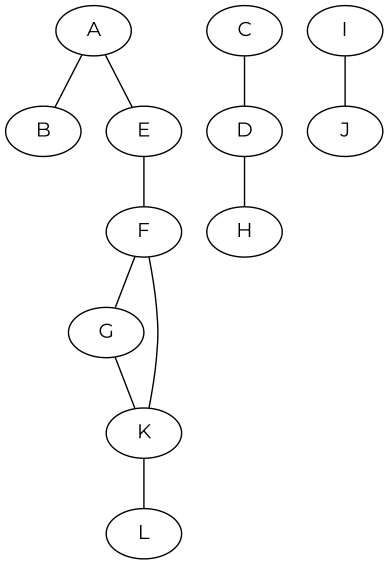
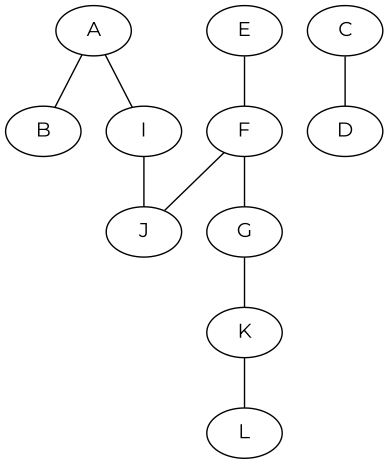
(119, 81) -> (119, 81)
(245, 232) -> none
(158, 333) -> (194, 181)
